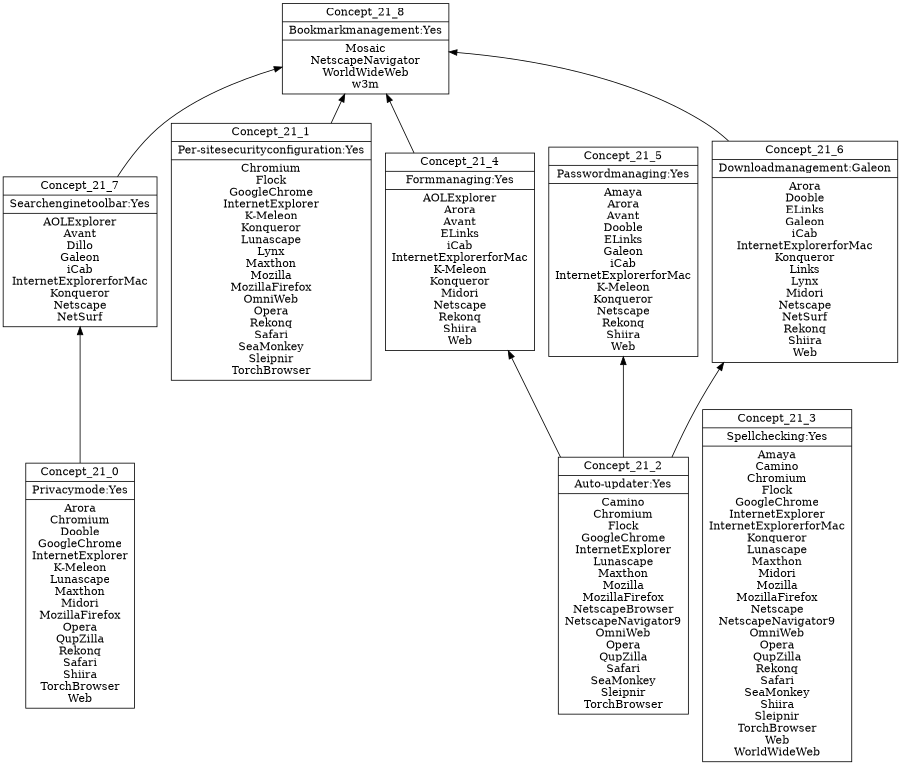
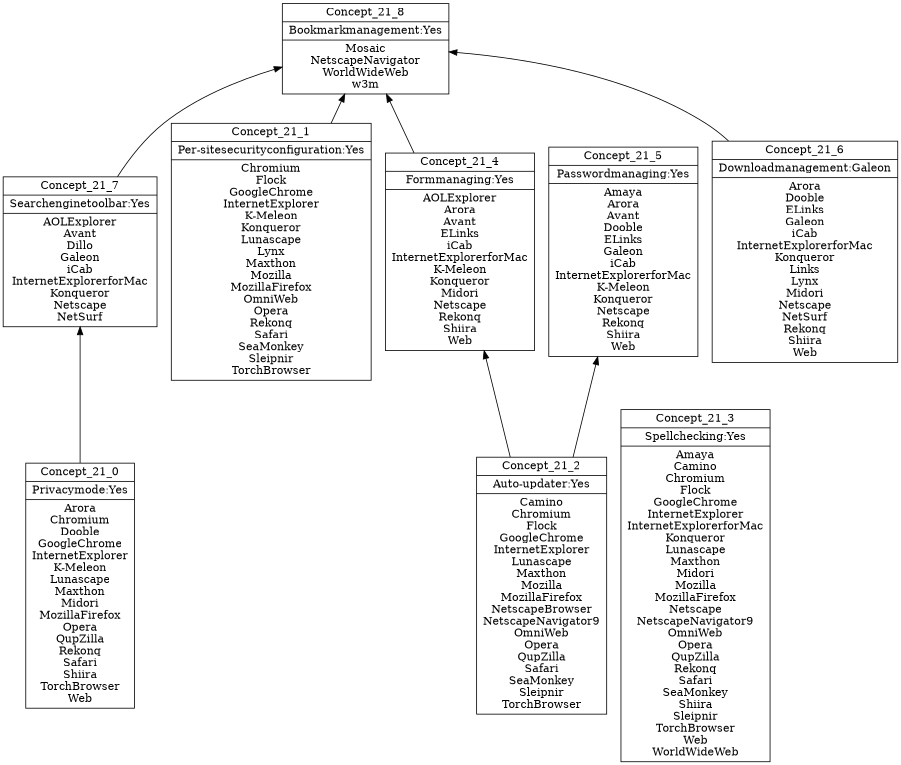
(694, 412) -> none
